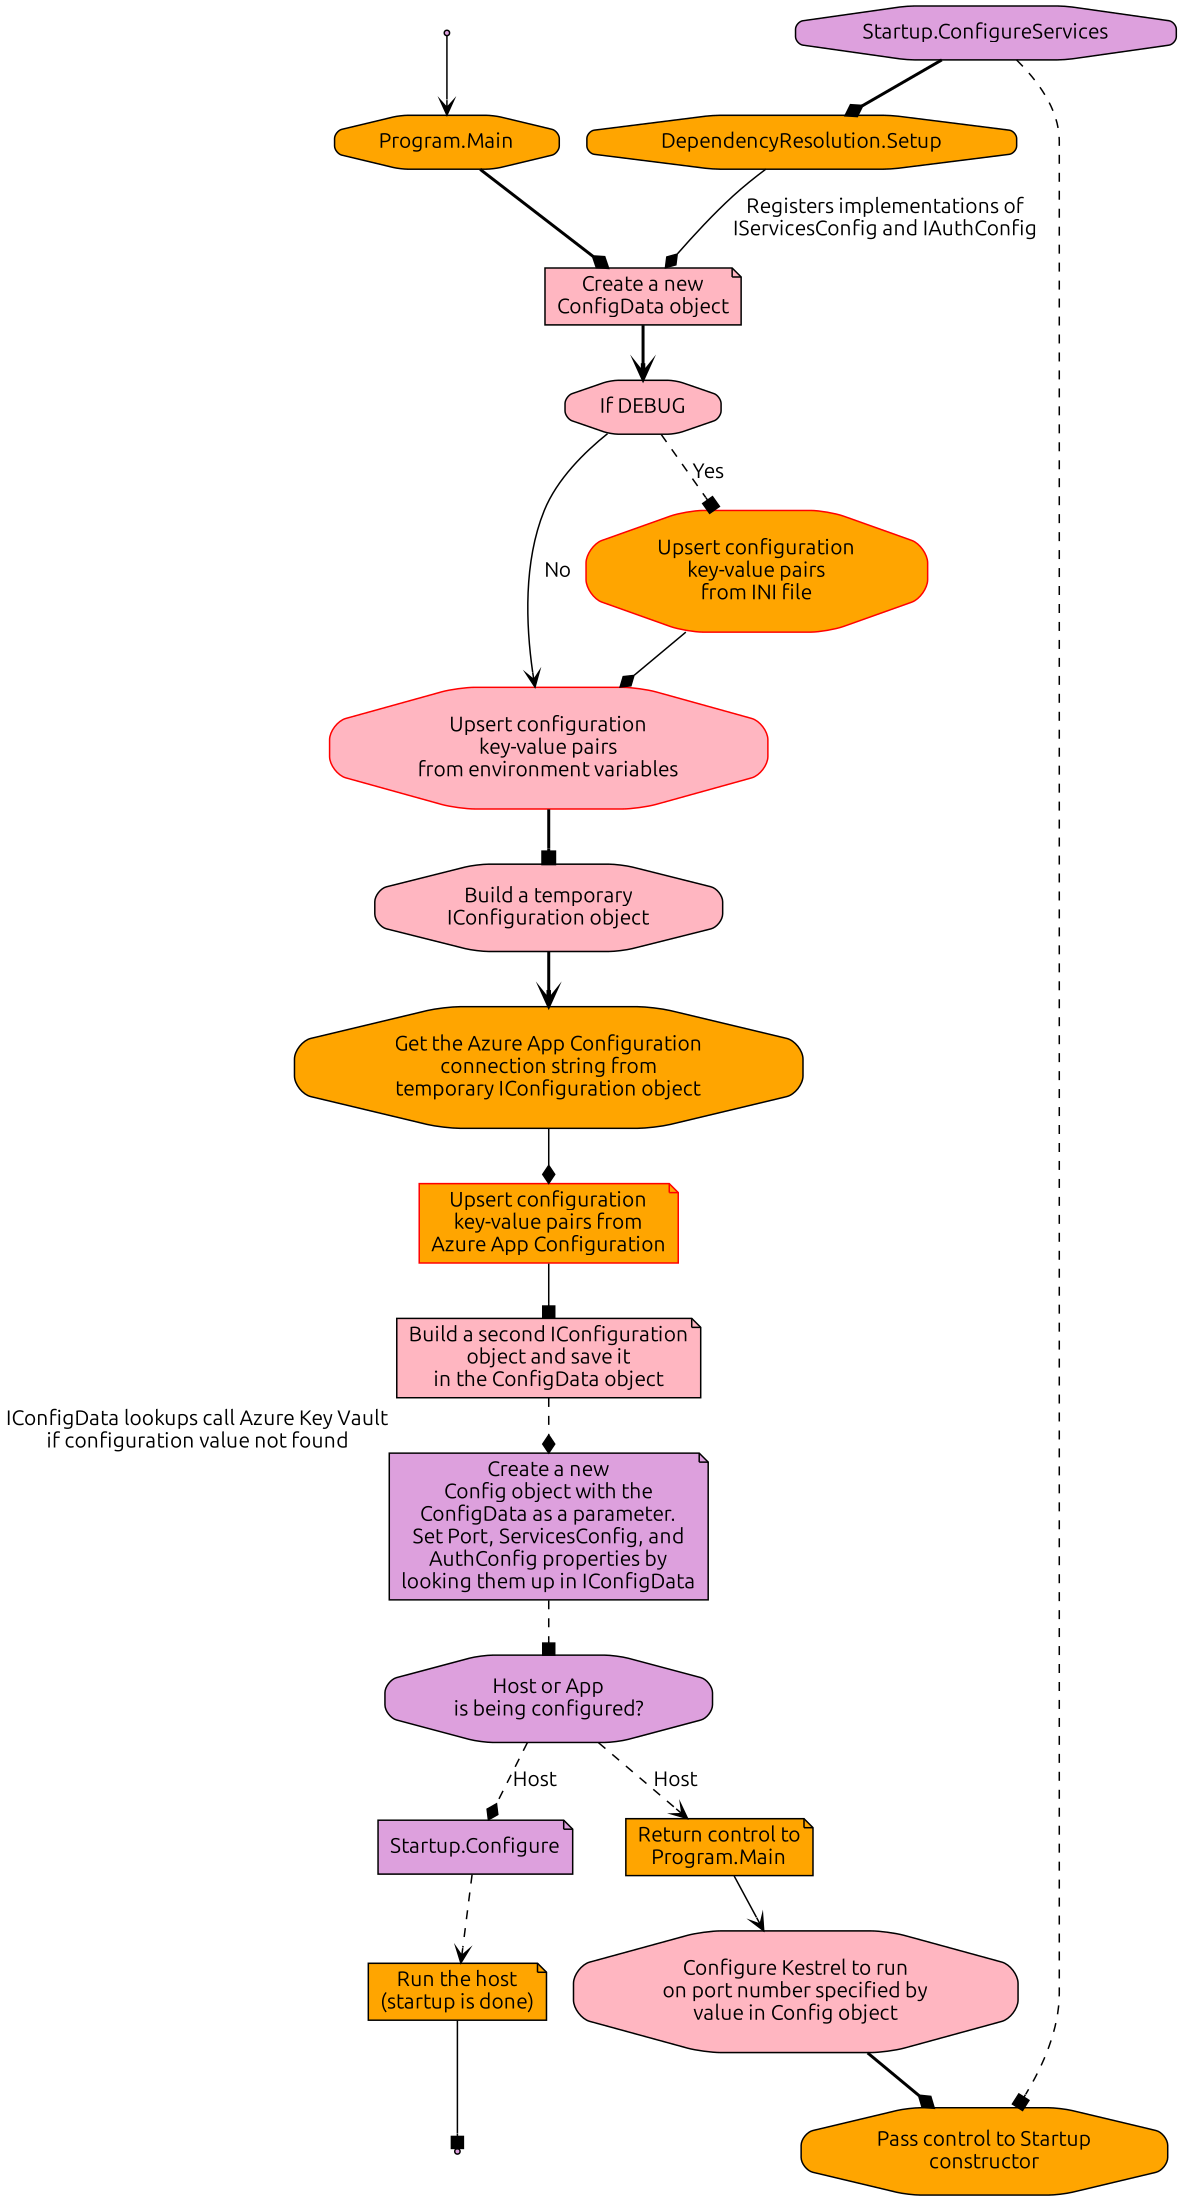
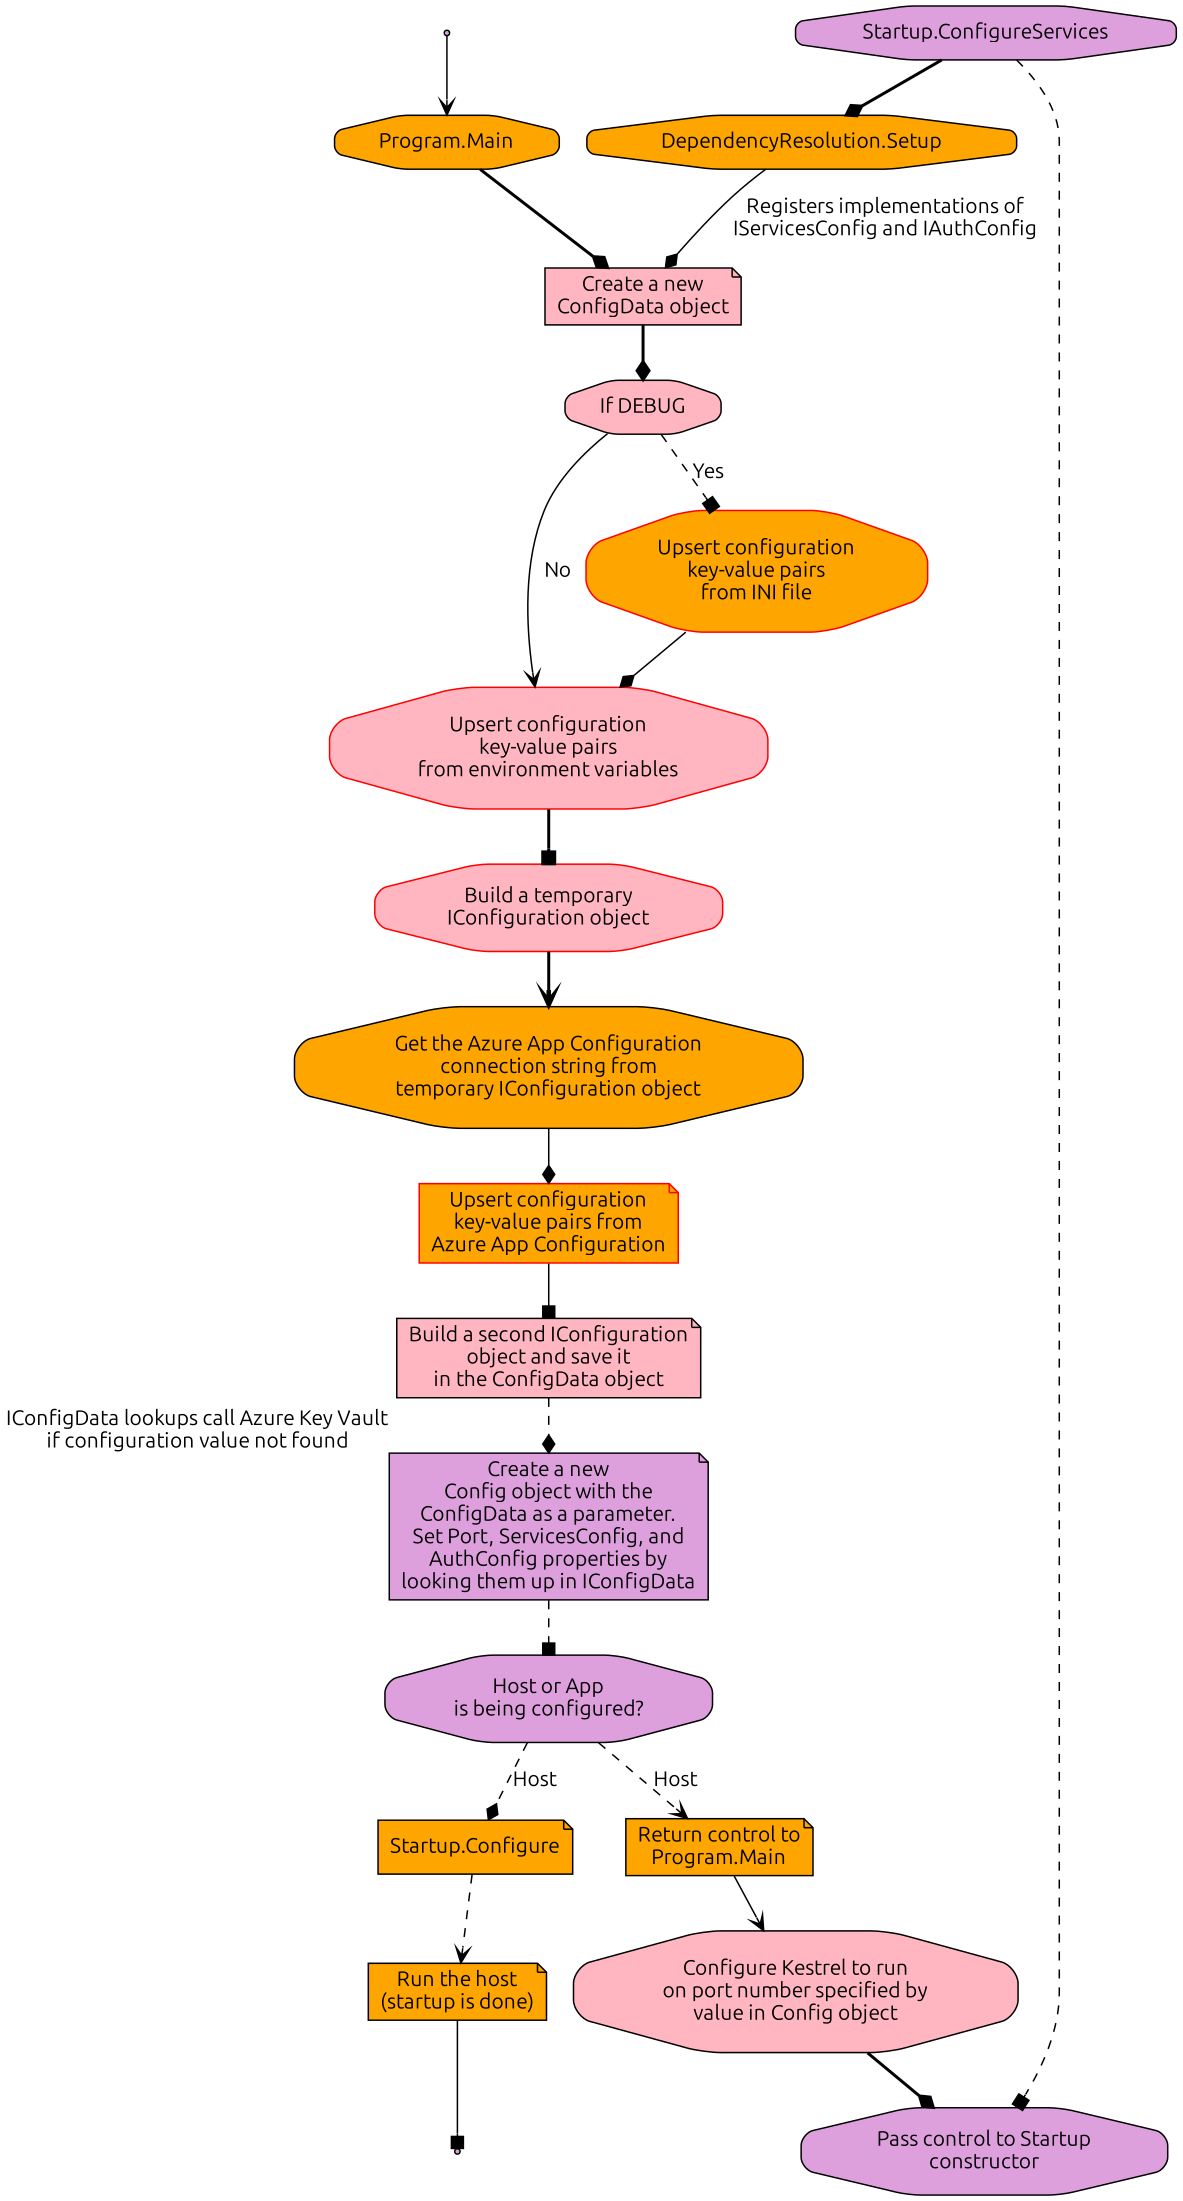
(643, 345) -> (643, 343)
(549, 908) -> (549, 908)
(475, 1847) -> (475, 1847)
(984, 2151) -> (984, 2151)
